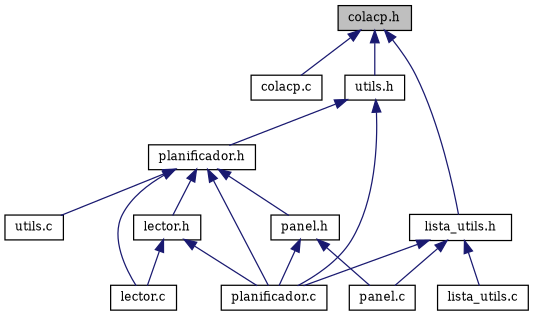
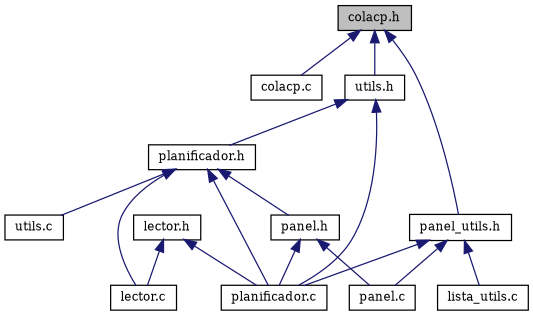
(182, 198) -> none
(461, 227) -> (461, 227)
